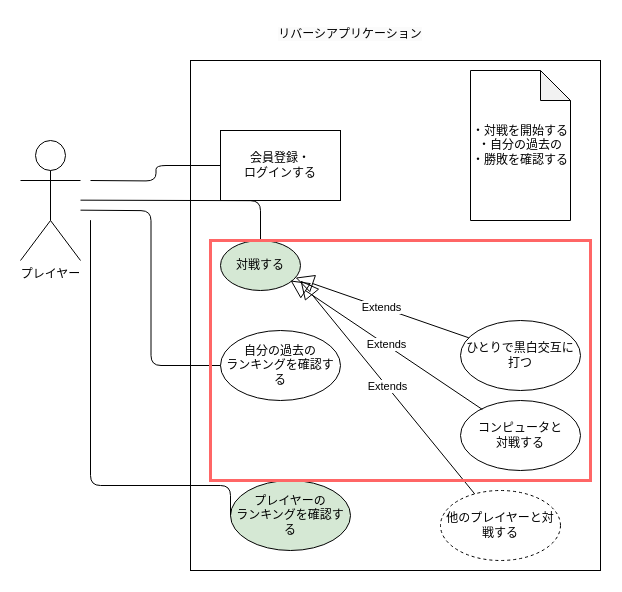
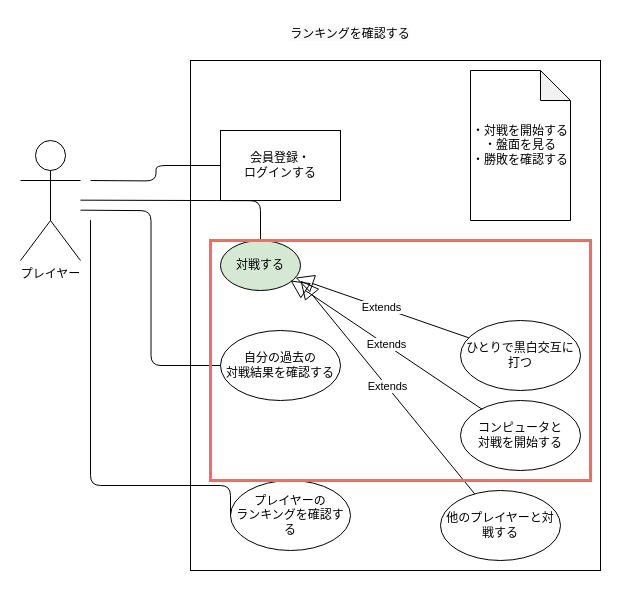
(351, 35) -> (351, 35)
(521, 146) -> (521, 146)
(281, 366) -> (281, 366)
(521, 436) -> (521, 436)
(291, 516) -> (291, 516)
(501, 526) -> (501, 526)
